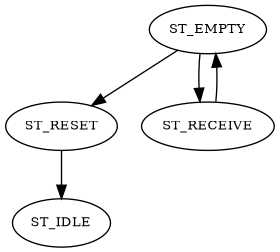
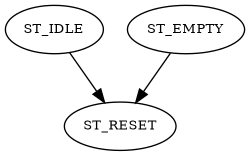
(208, 126) -> none
(62, 168) -> (83, 72)
